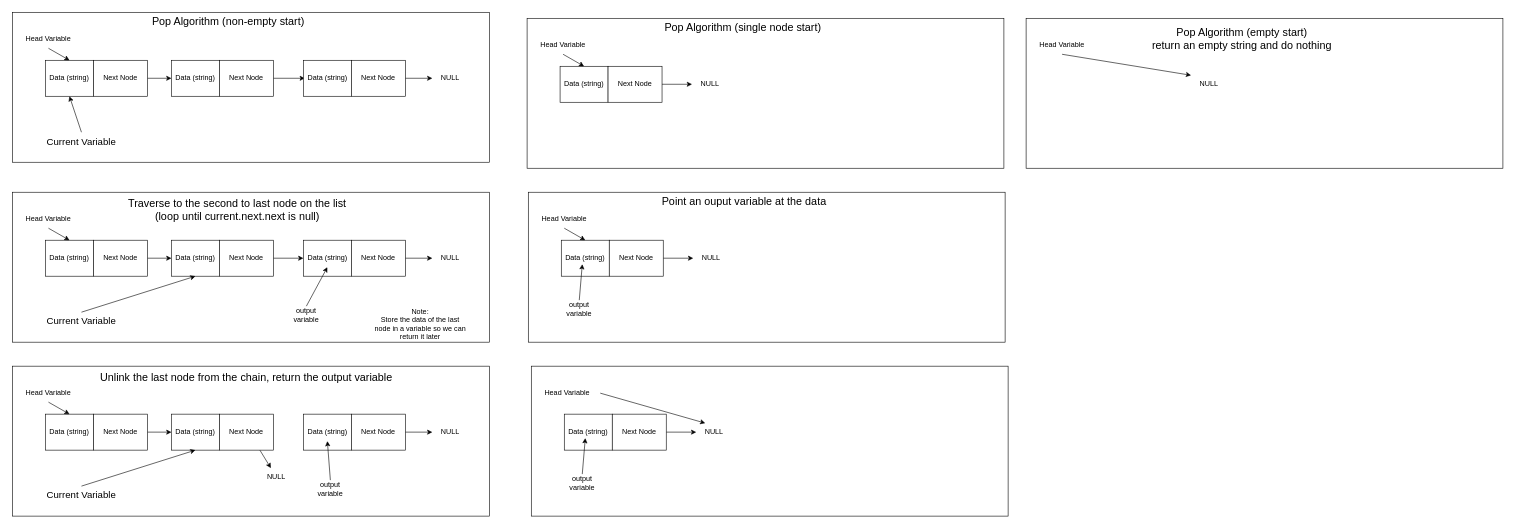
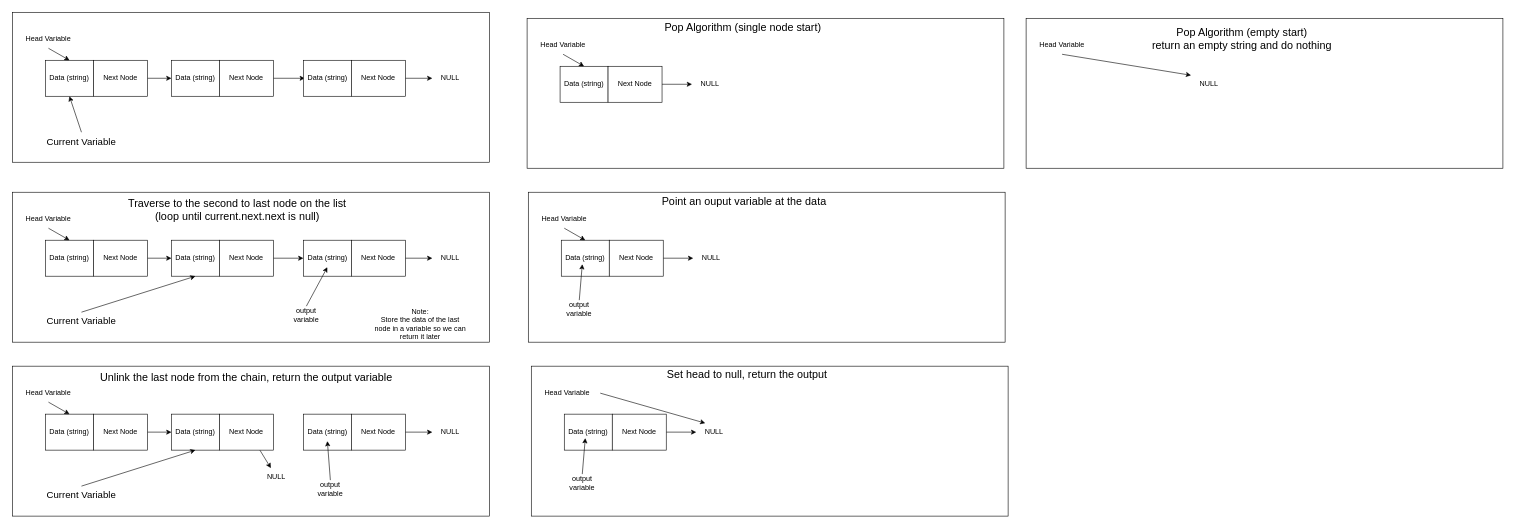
(228, 21) -> none
none -> (747, 375)
